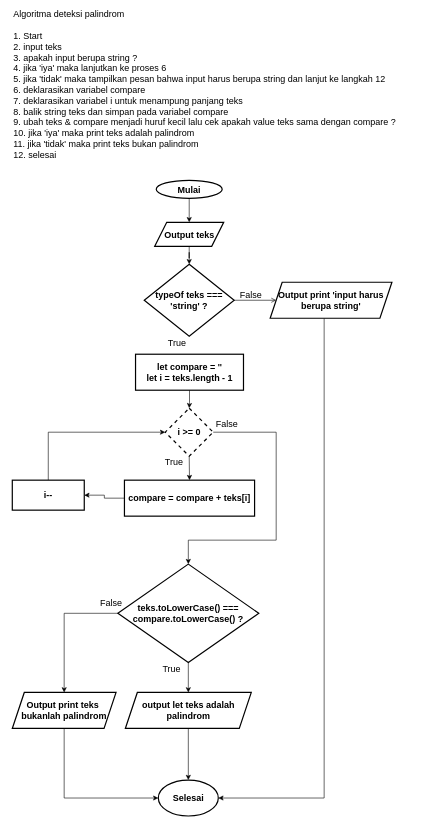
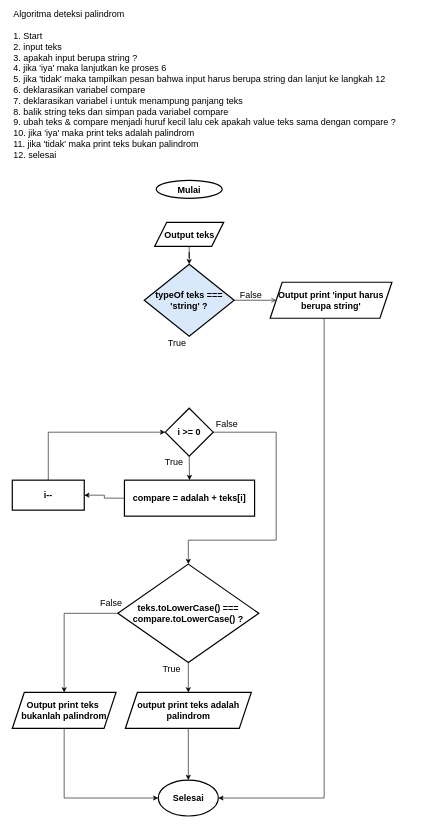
(189, 216) -> none
(189, 300) -> (189, 300)
(190, 372) -> none
(190, 397) -> none
(189, 432) -> (189, 432)
(190, 498) -> (190, 498)
(189, 711) -> (189, 711)
